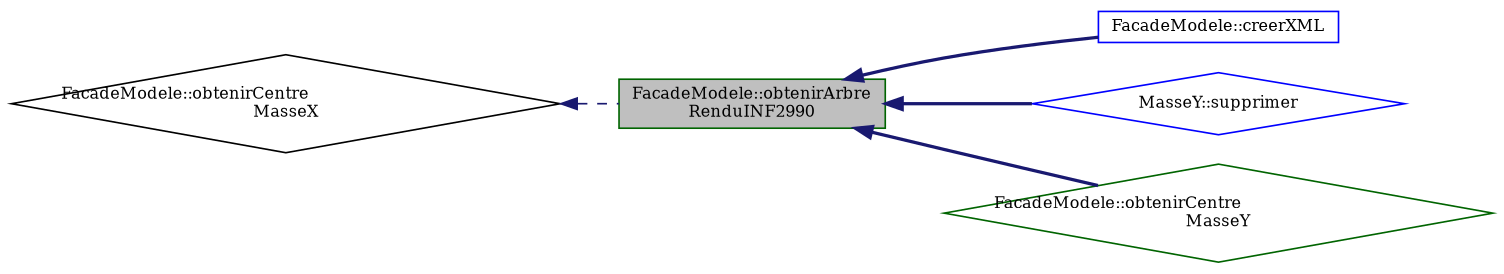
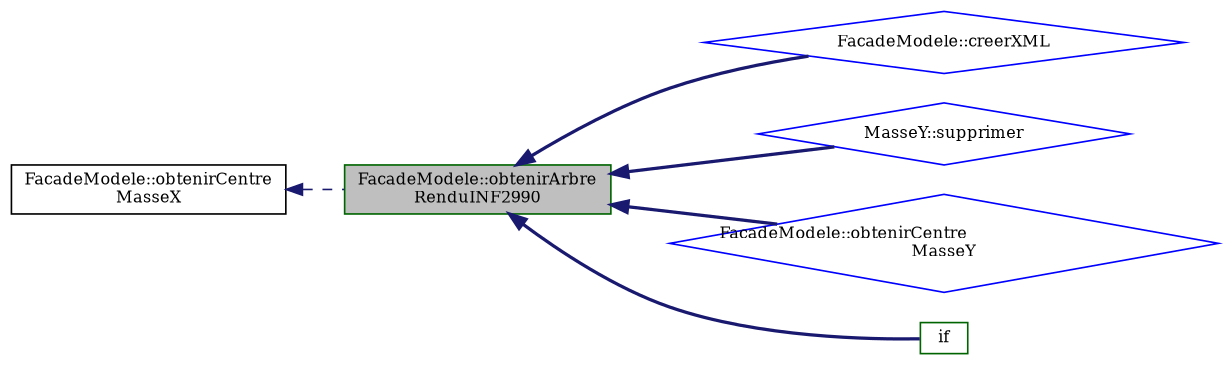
(1218, 27) -> (944, 42)
(286, 104) -> (149, 189)
(1218, 213) -> (944, 243)
none -> (944, 338)
